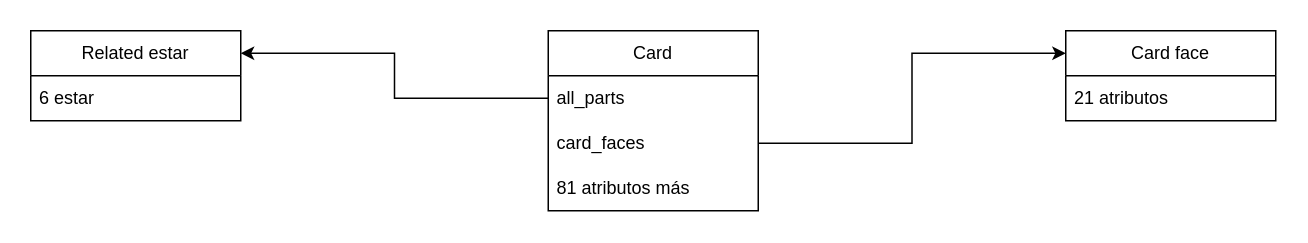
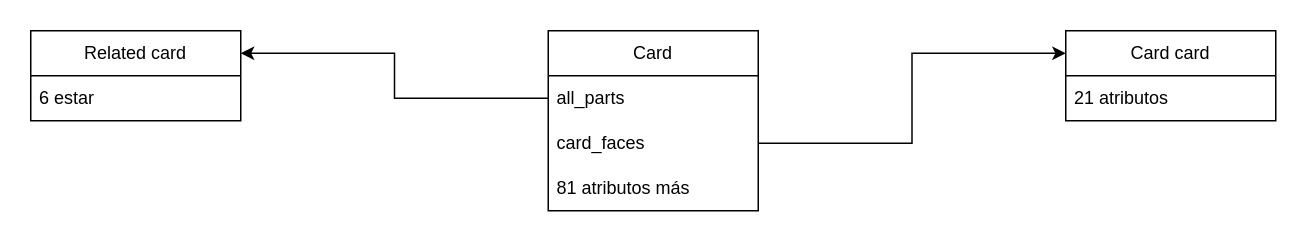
(136, 53) -> (136, 53)
(1171, 53) -> (1171, 53)
